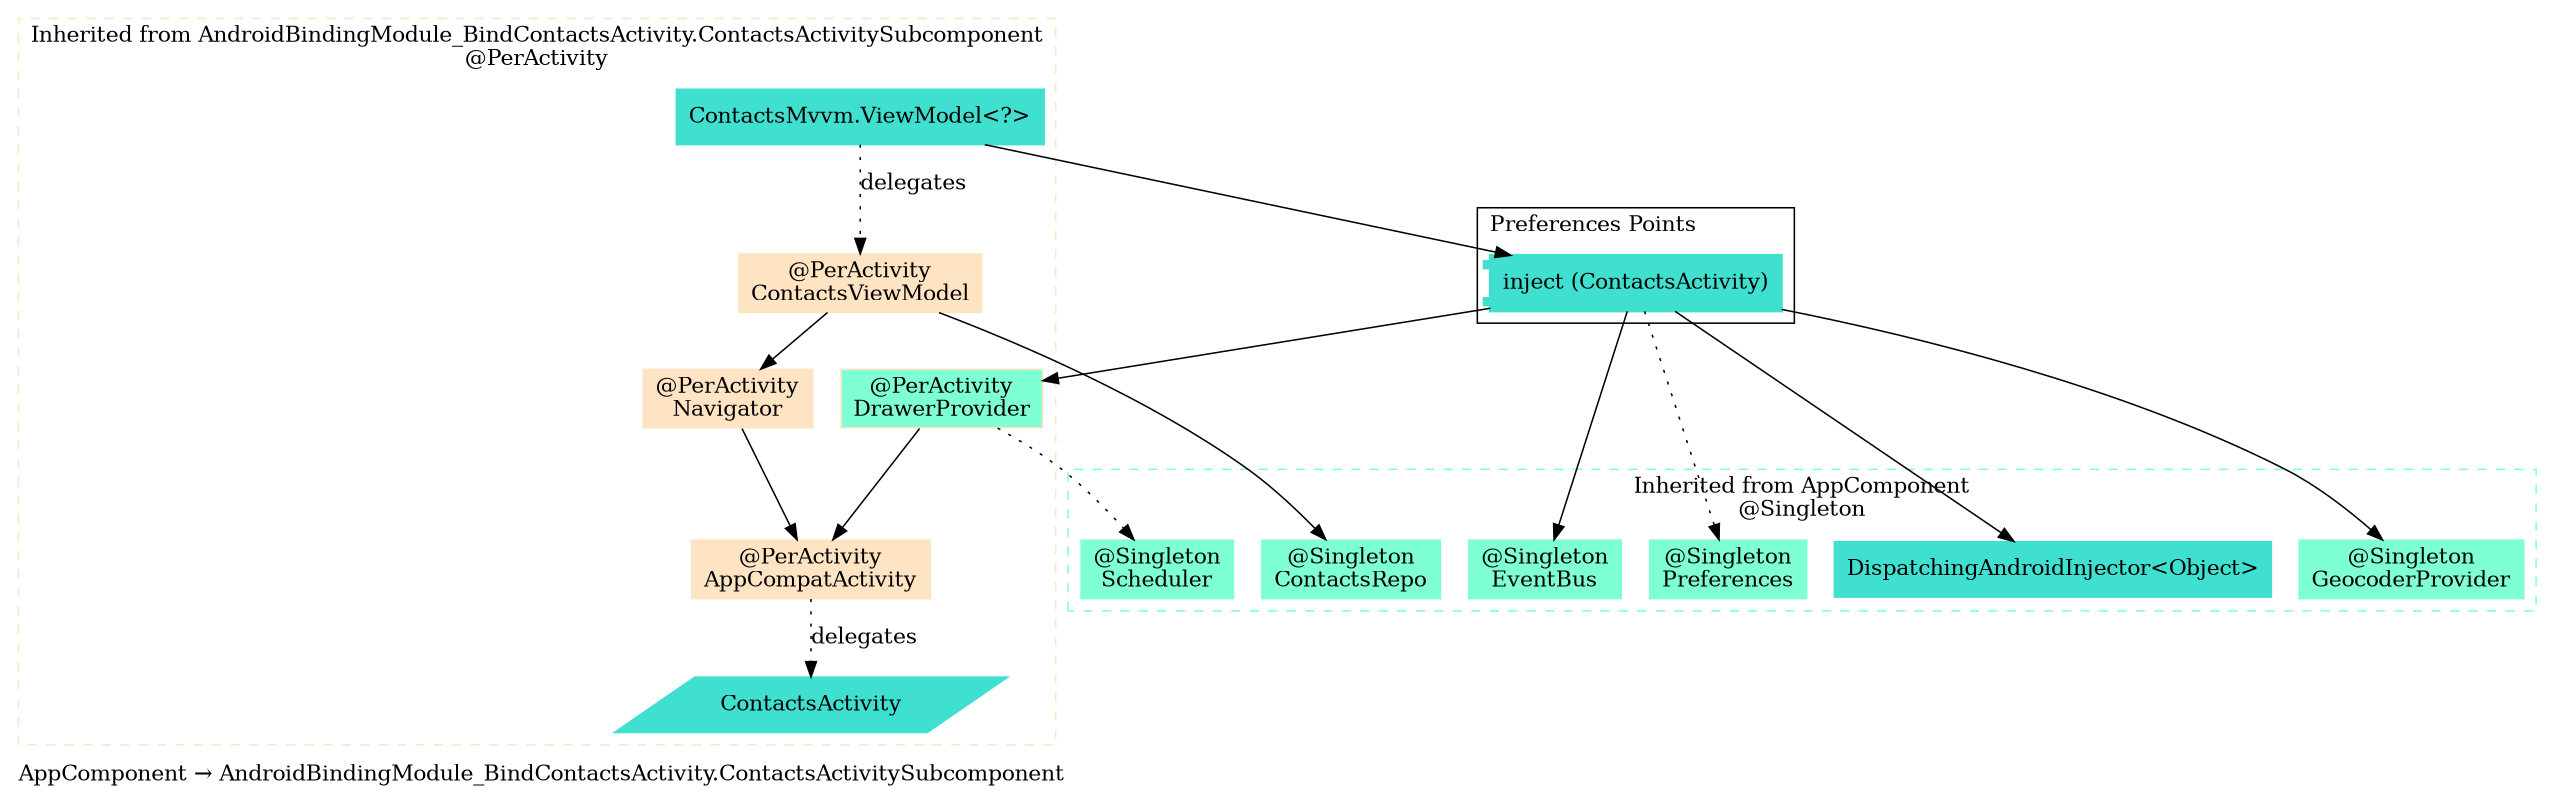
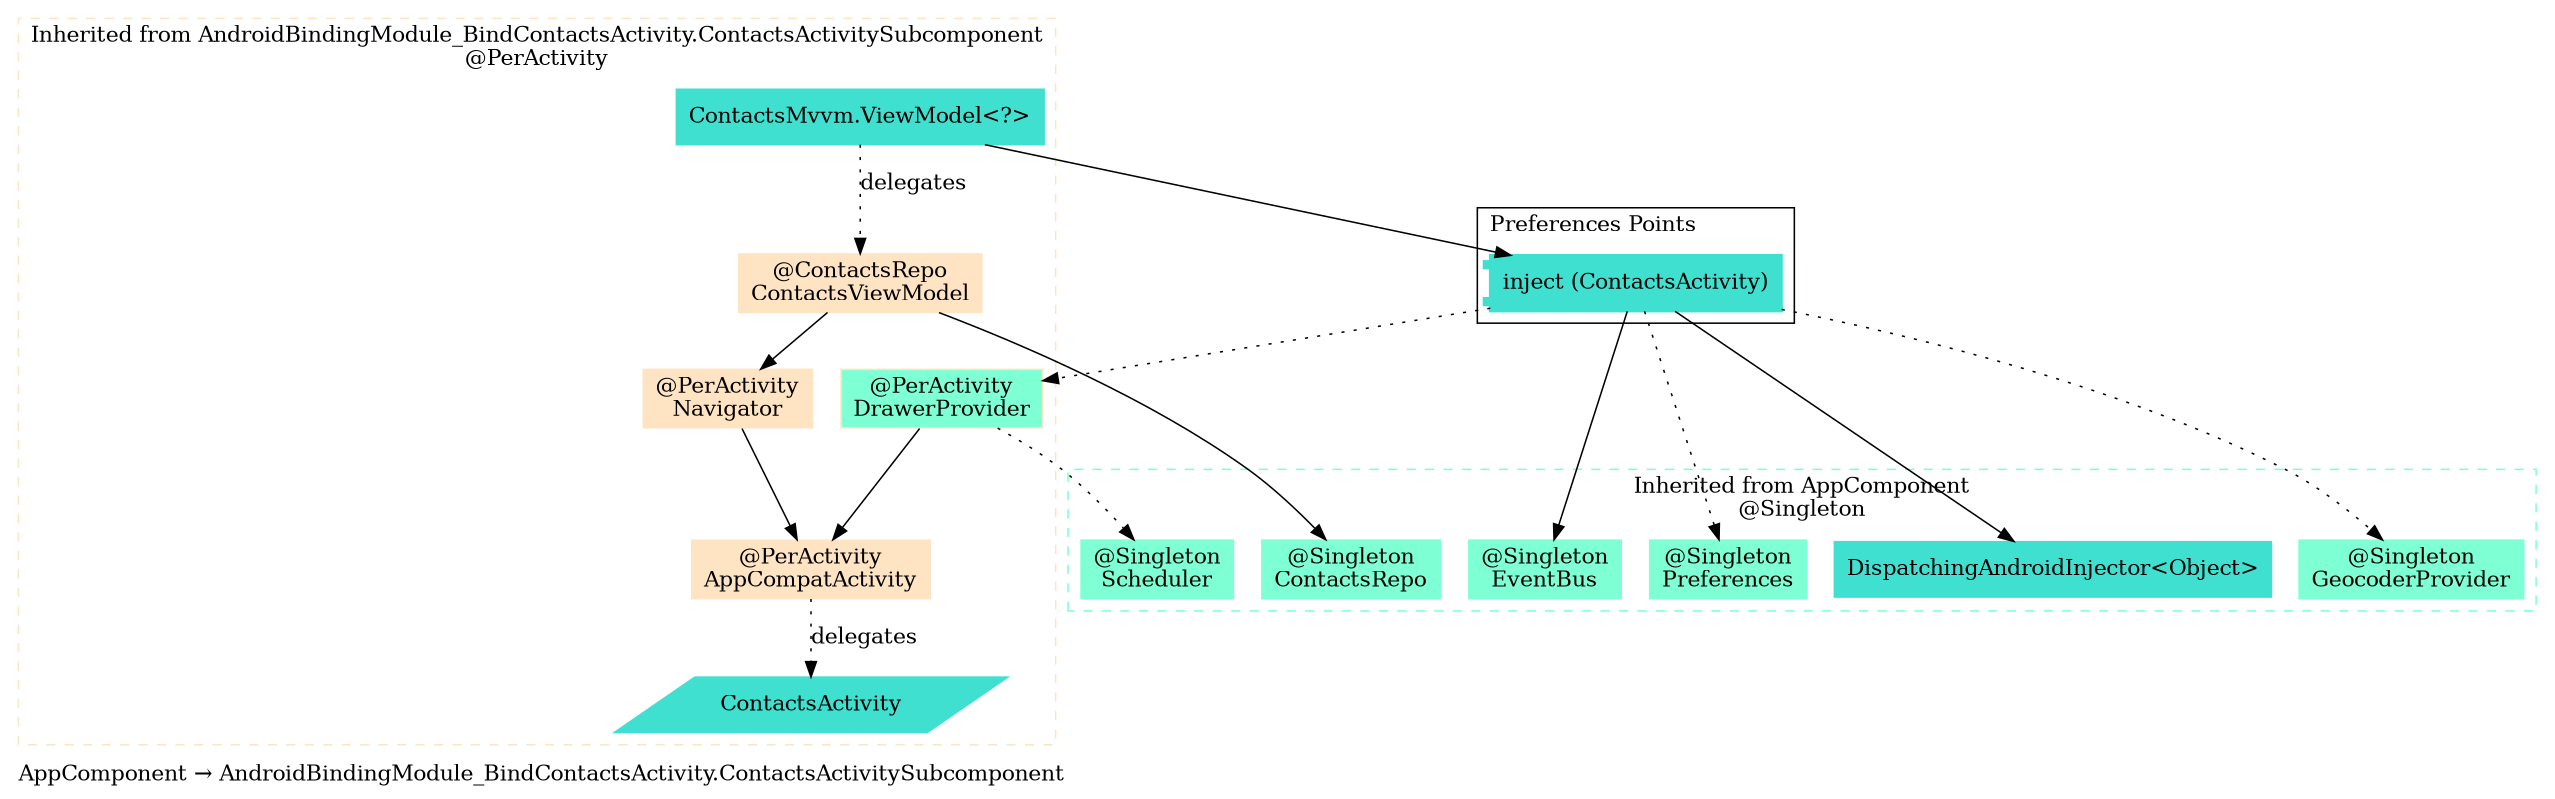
(860, 283) -> (860, 283)
(1274, 343) -> (1274, 343)
(2089, 389) -> (2089, 389)
